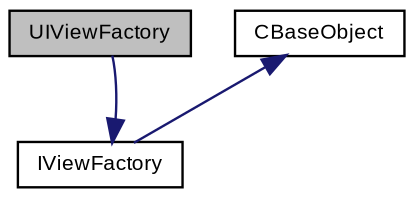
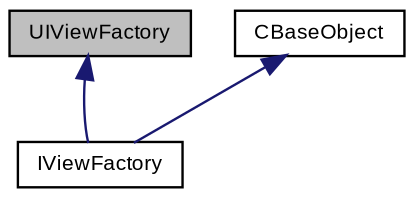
(116, 87) -> (84, 111)
